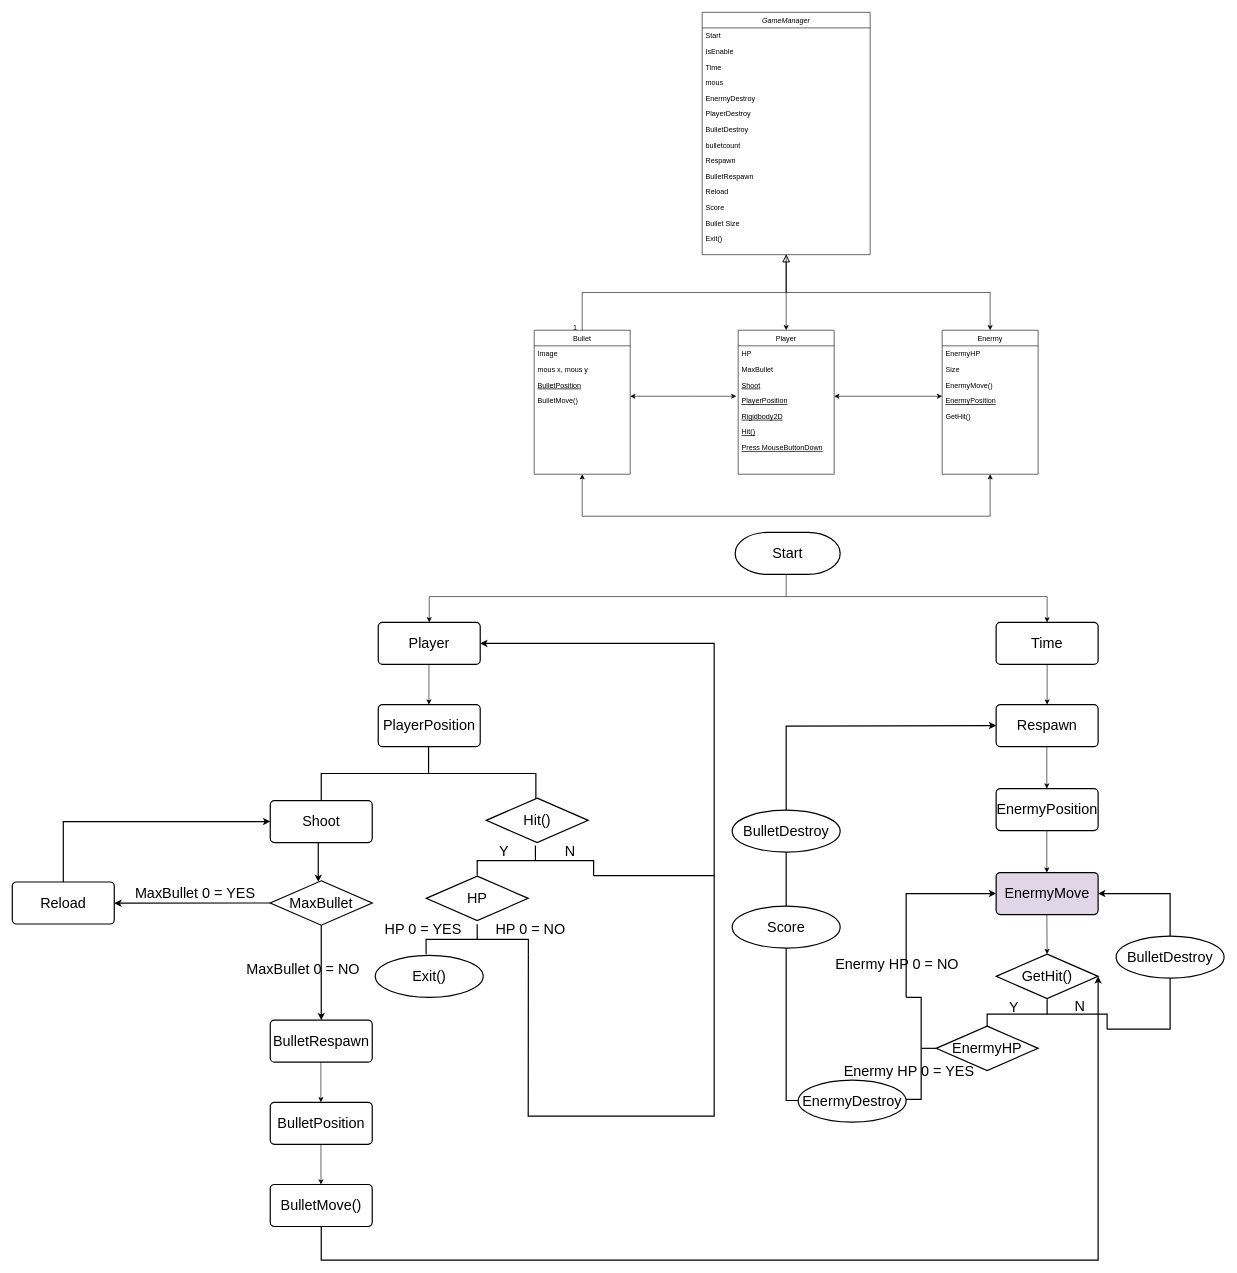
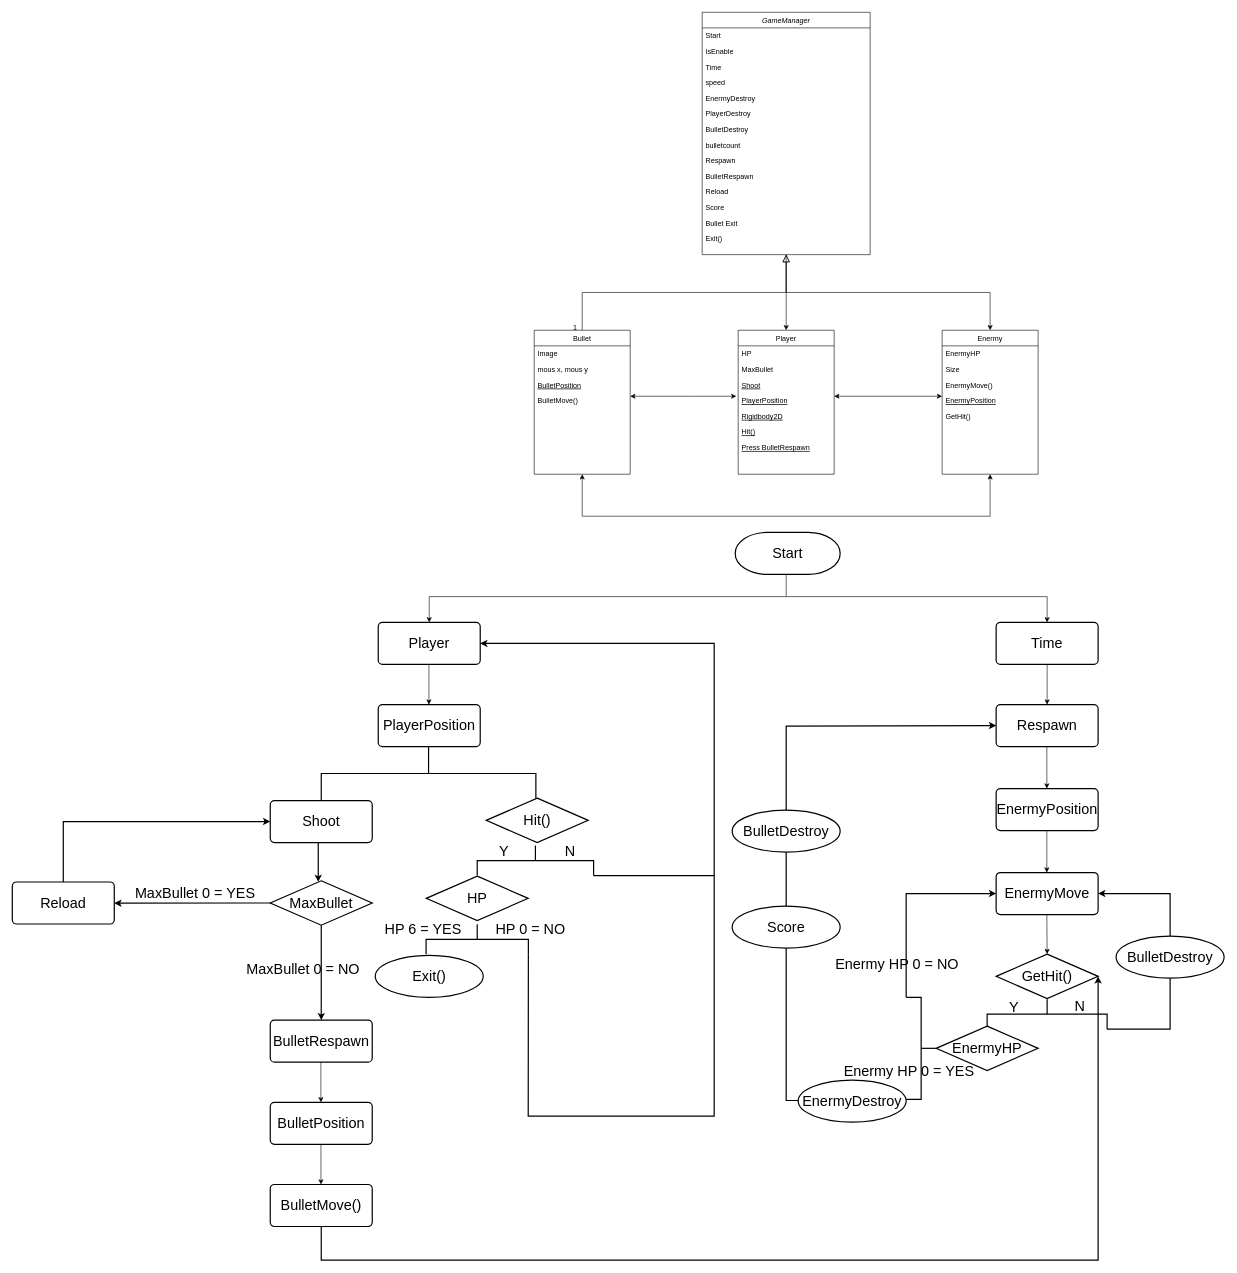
(714, 83) -> (716, 83)
(724, 223) -> (724, 223)
(783, 448) -> (777, 448)
(1047, 894) -> (1047, 894)
(423, 930) -> (423, 930)
